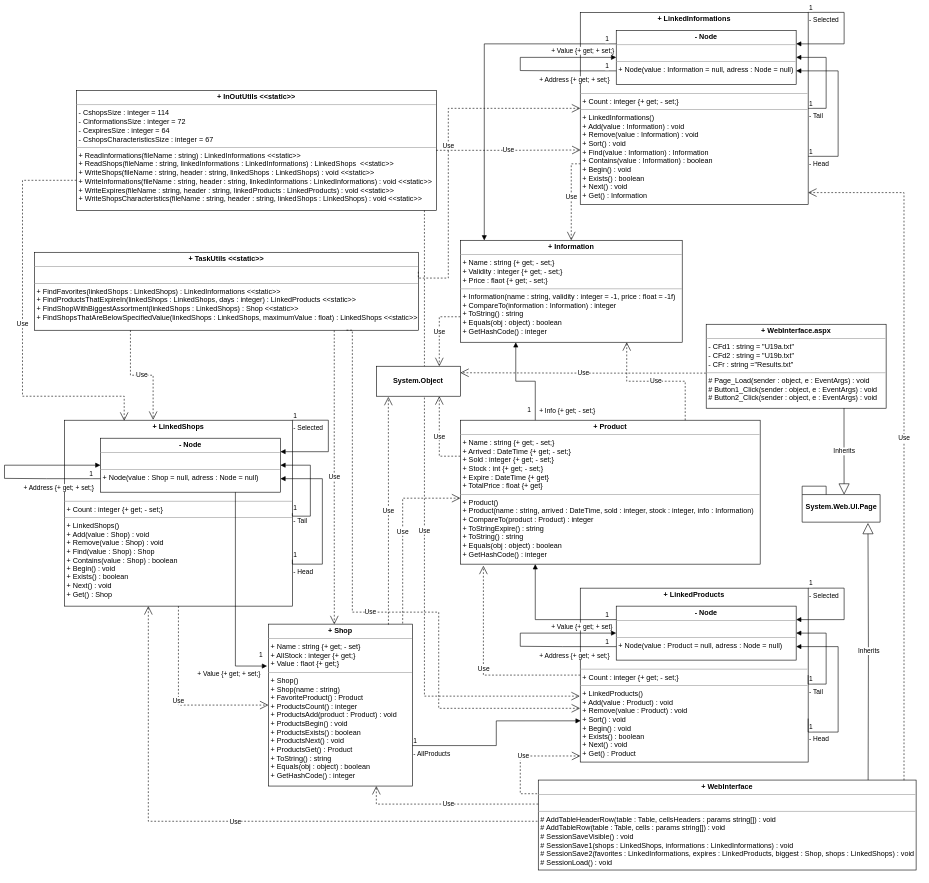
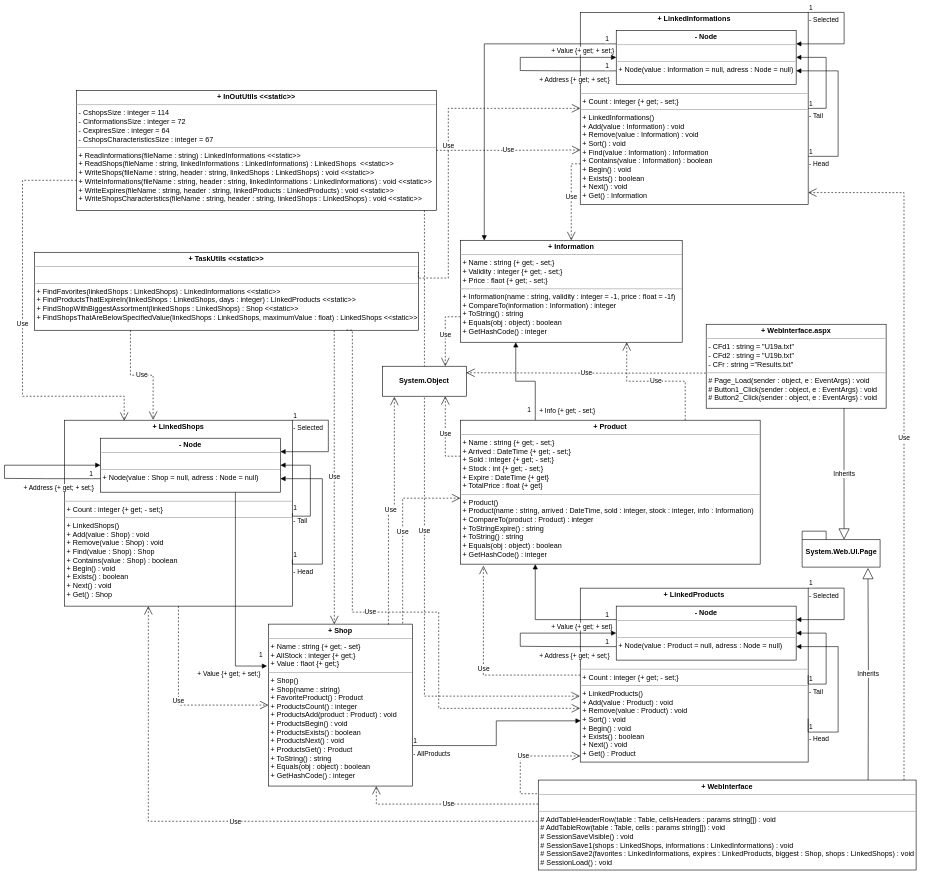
(419, 381) -> (425, 381)
(842, 504) -> (842, 549)
